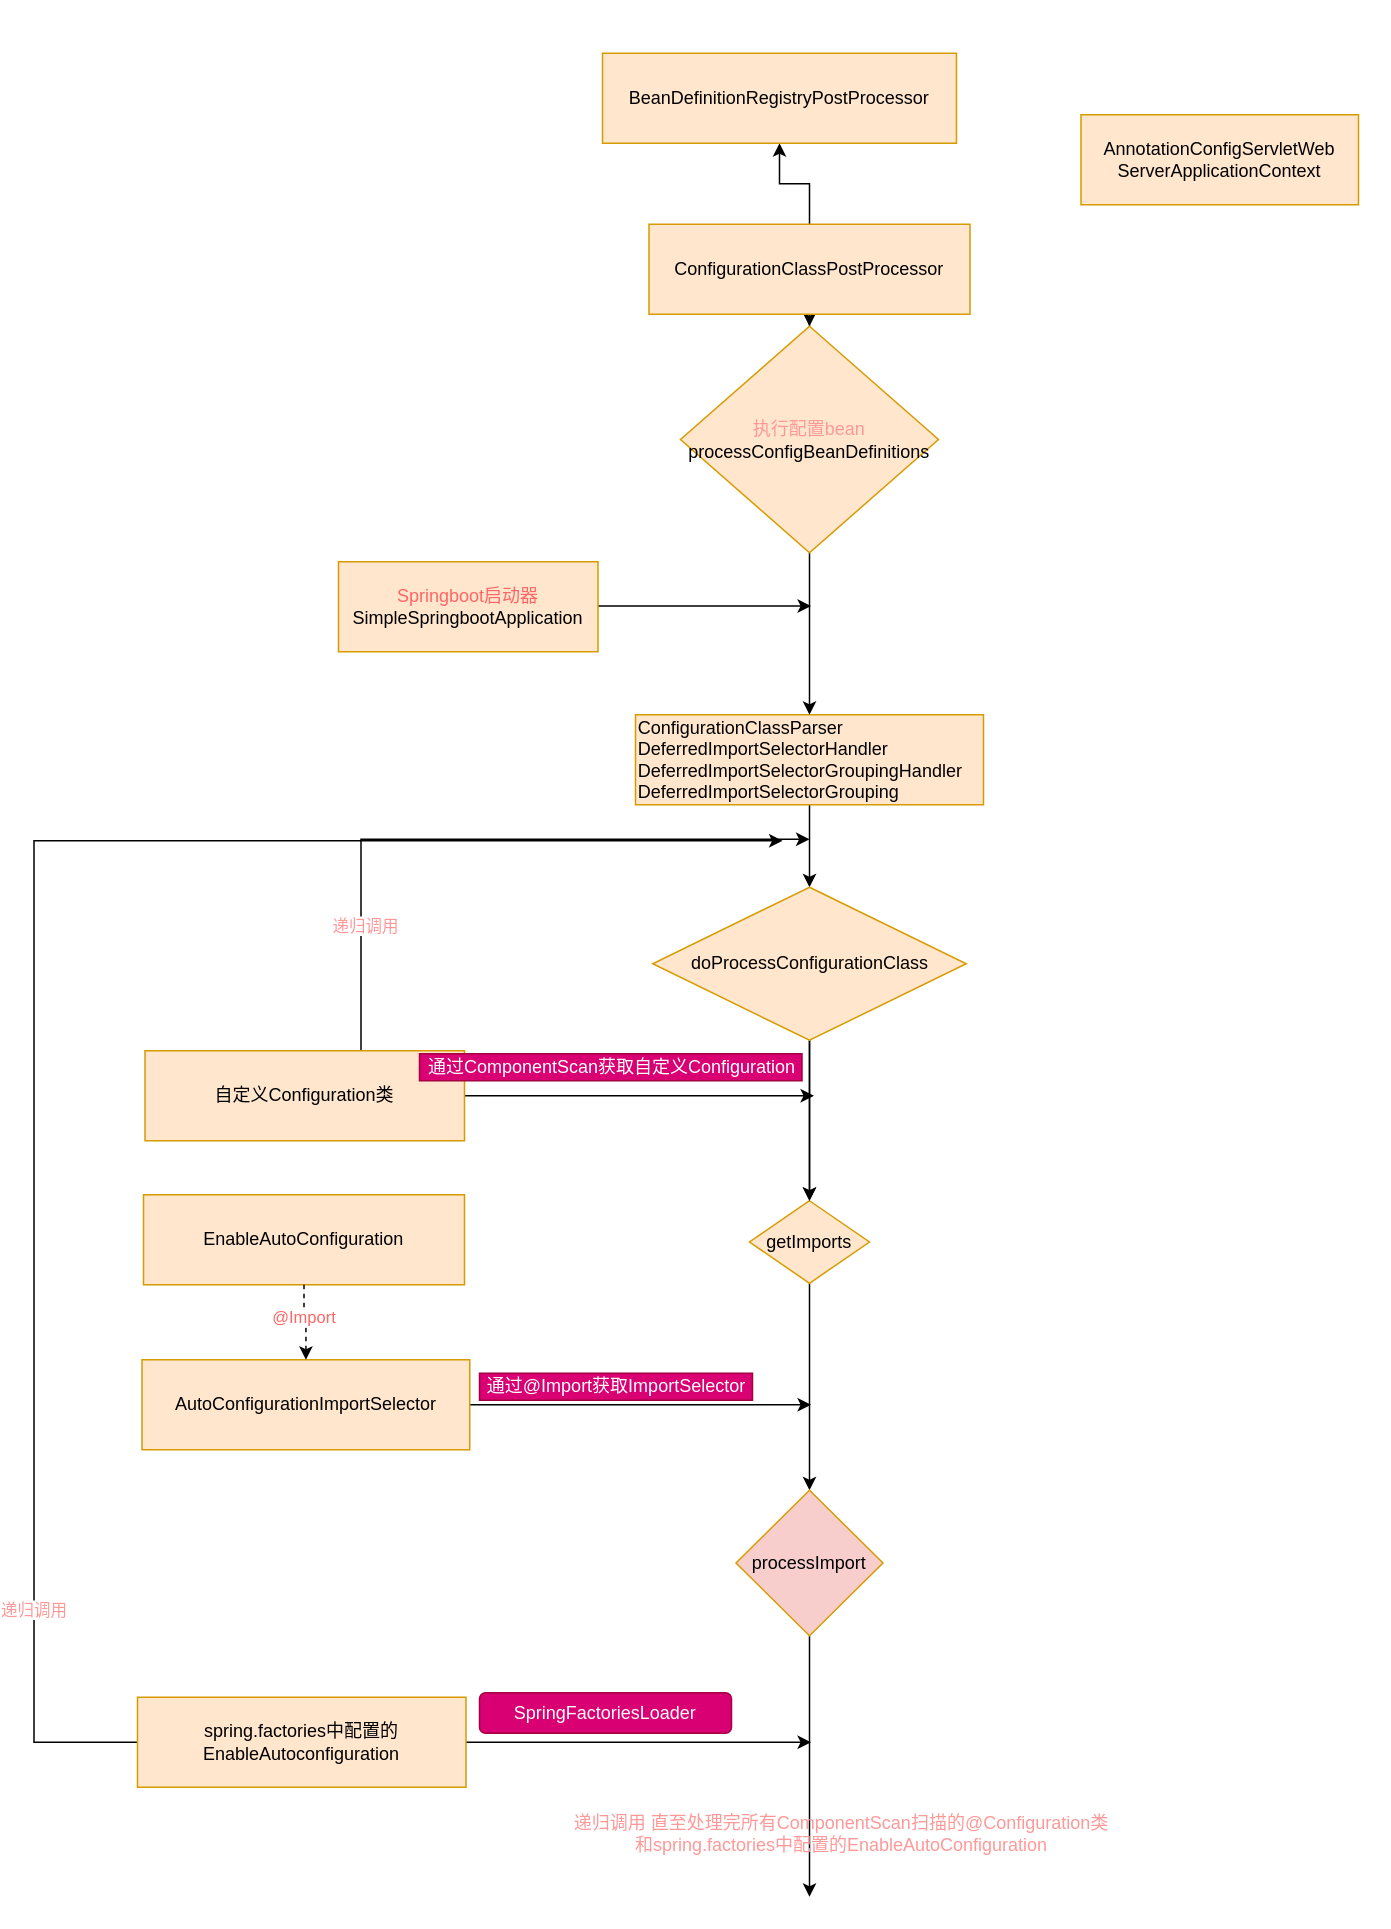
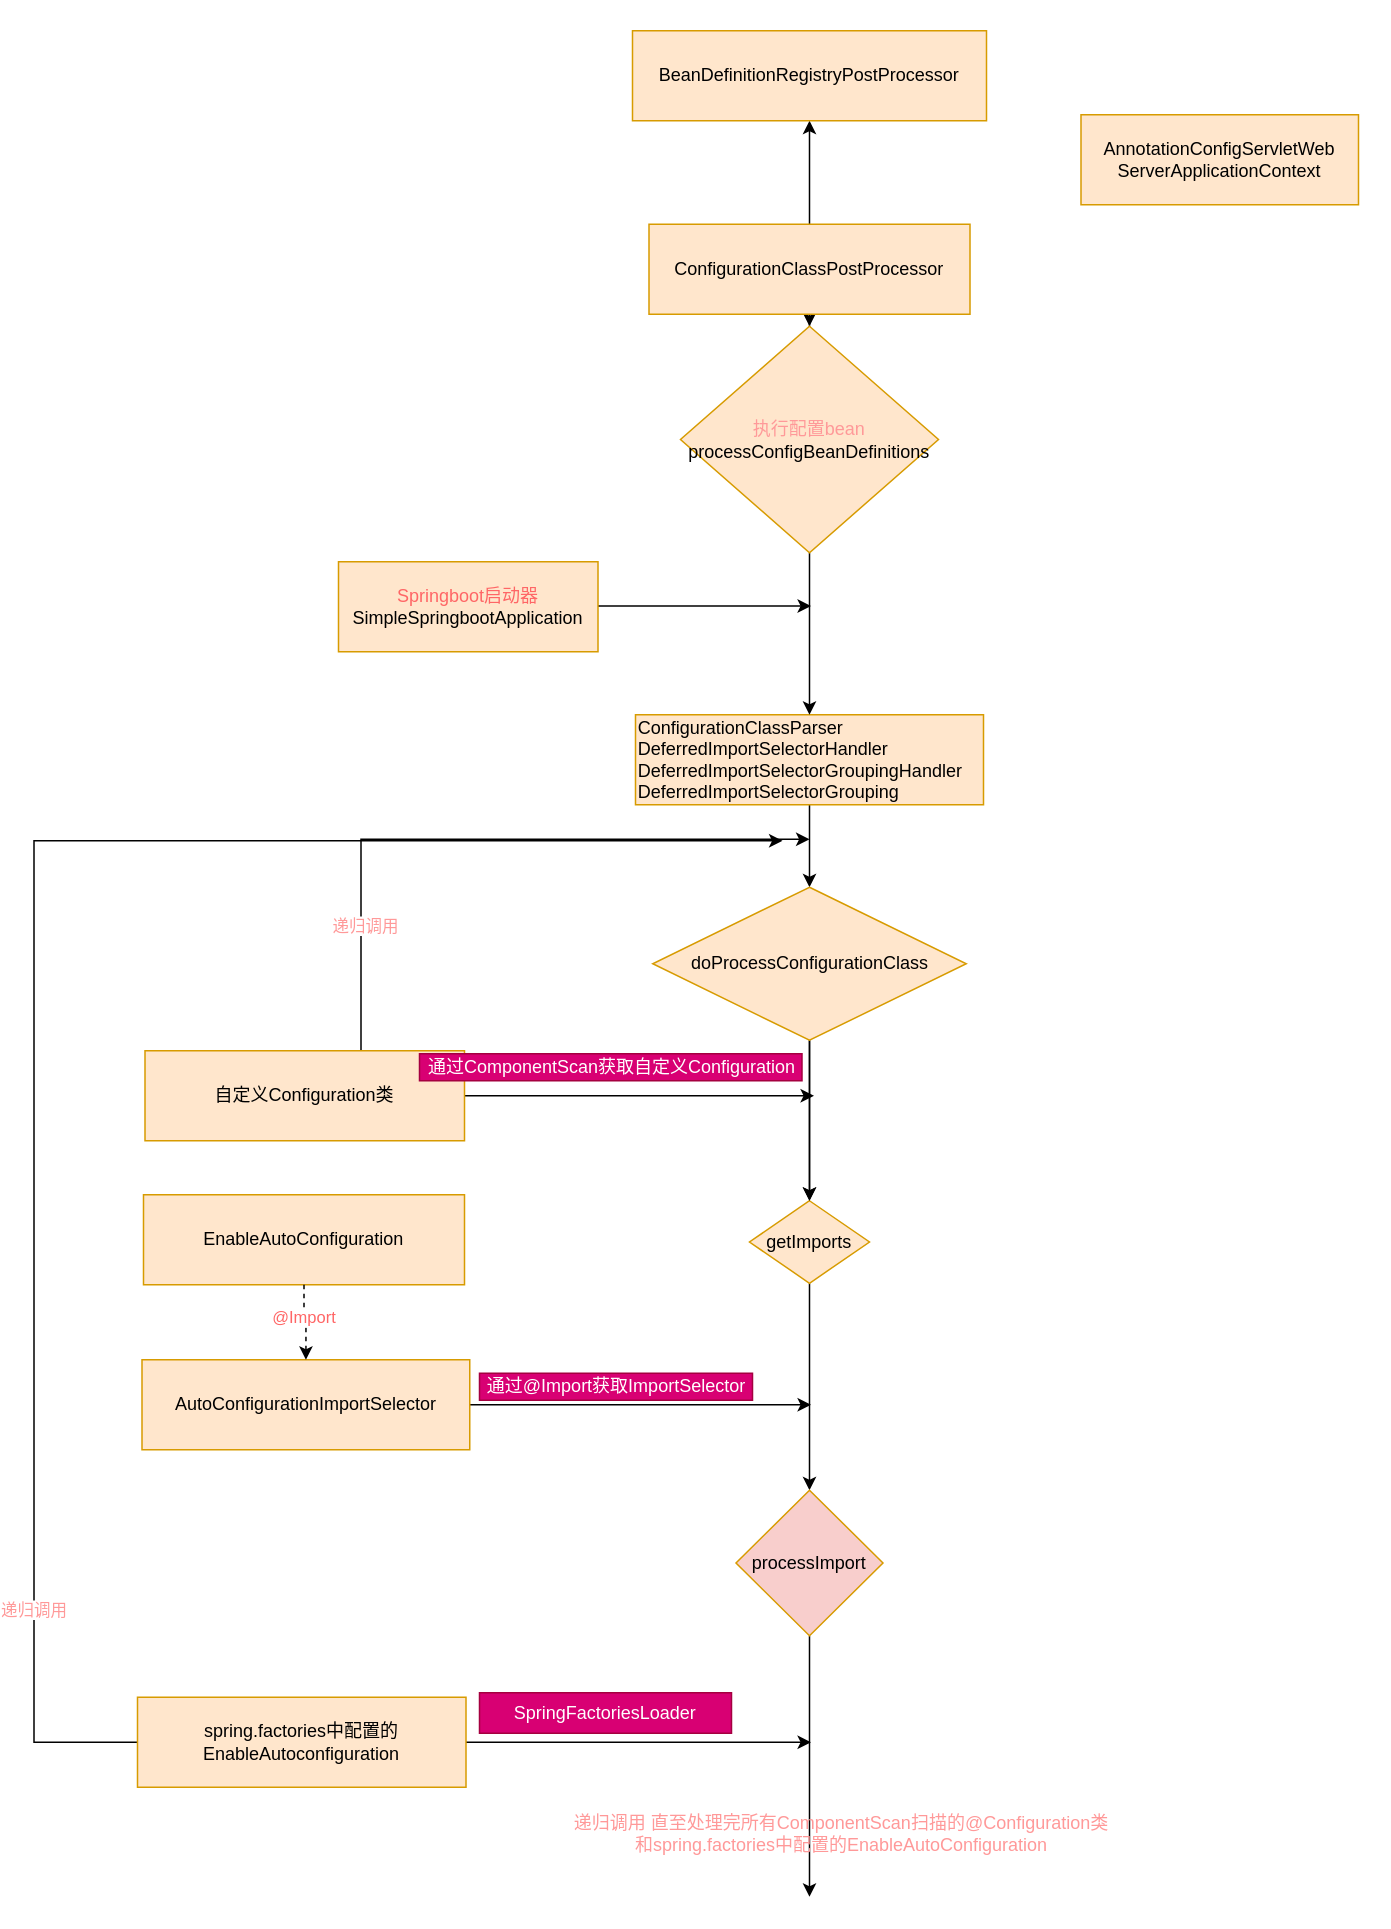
(779, 98) -> (809, 76)
(605, 1713) -> (605, 1713)
